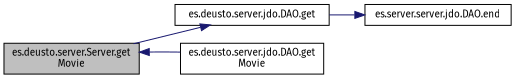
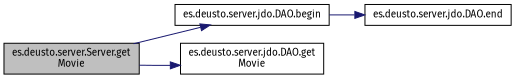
(252, 15) -> (252, 15)
(438, 15) -> (438, 15)
(165, 52) -> (155, 65)
